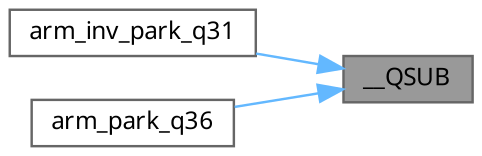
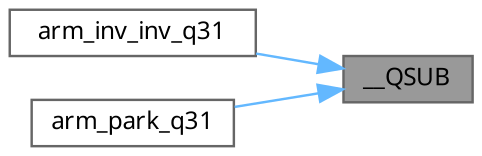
(133, 33) -> (133, 33)
(133, 123) -> (133, 123)
